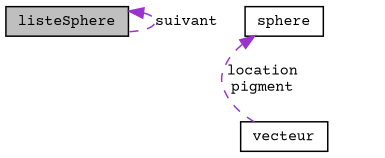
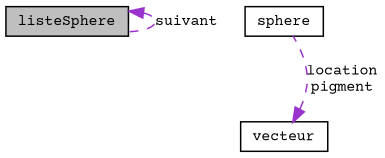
(223, 87) -> (307, 72)
